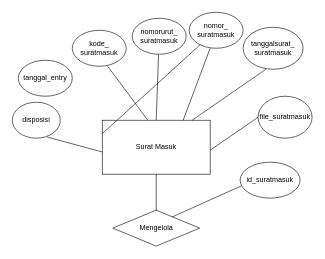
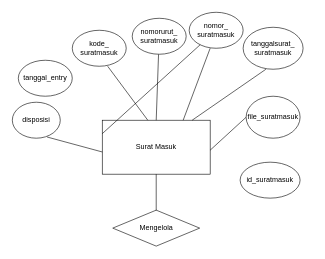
(285, 117) -> (273, 117)
(207, 202) -> none
